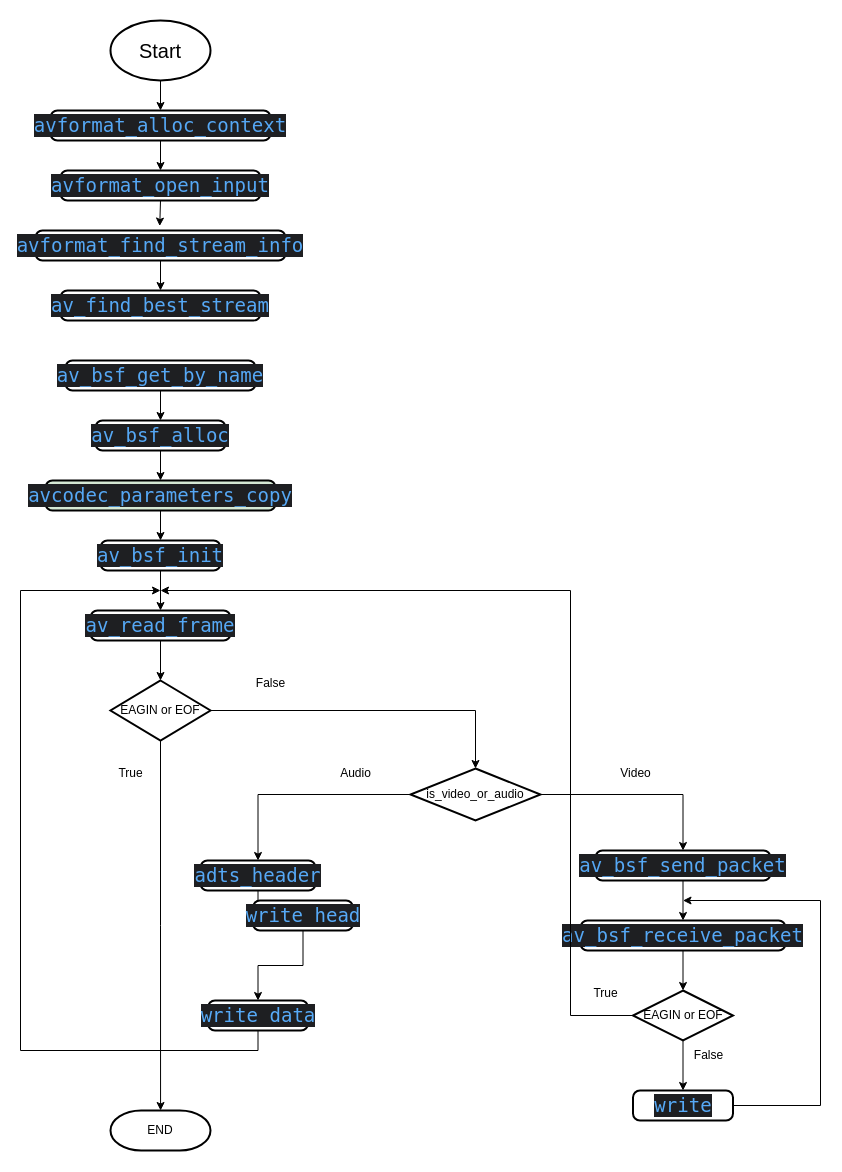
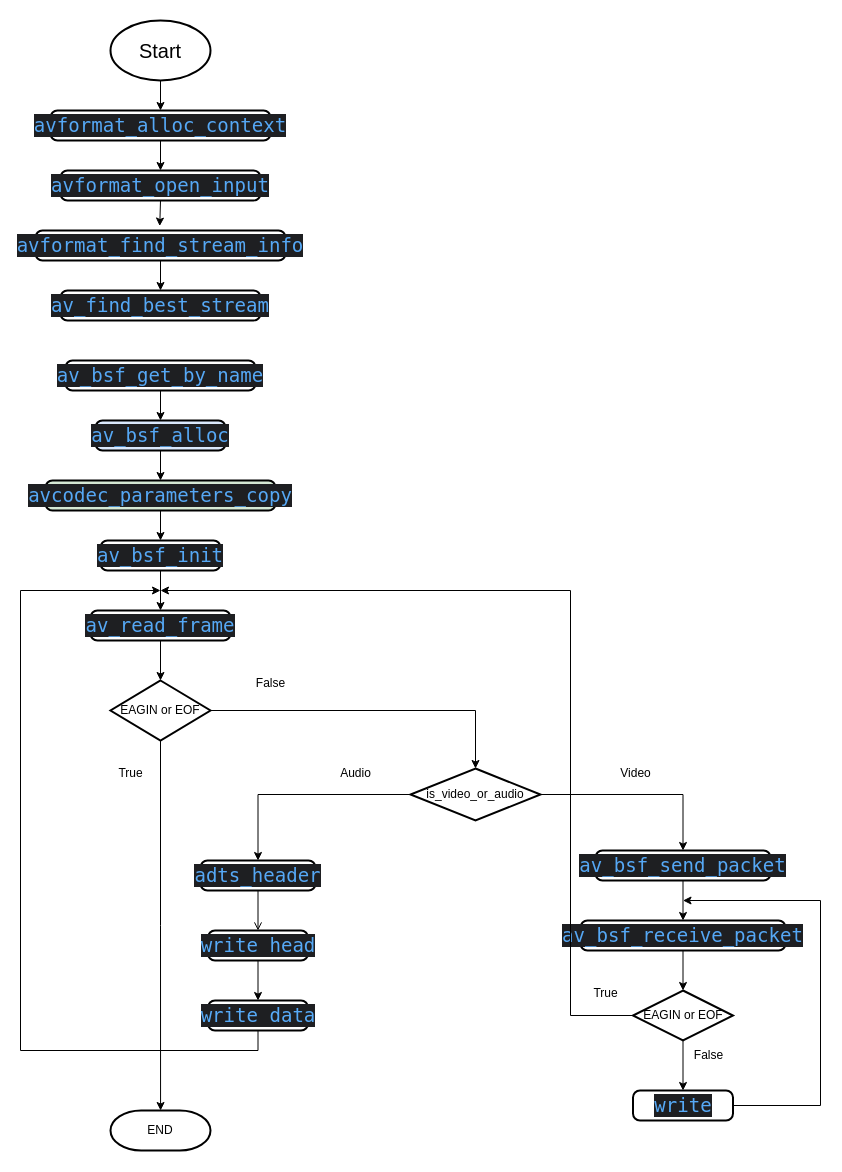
(161, 436) -> (161, 436)
(303, 916) -> (258, 946)
